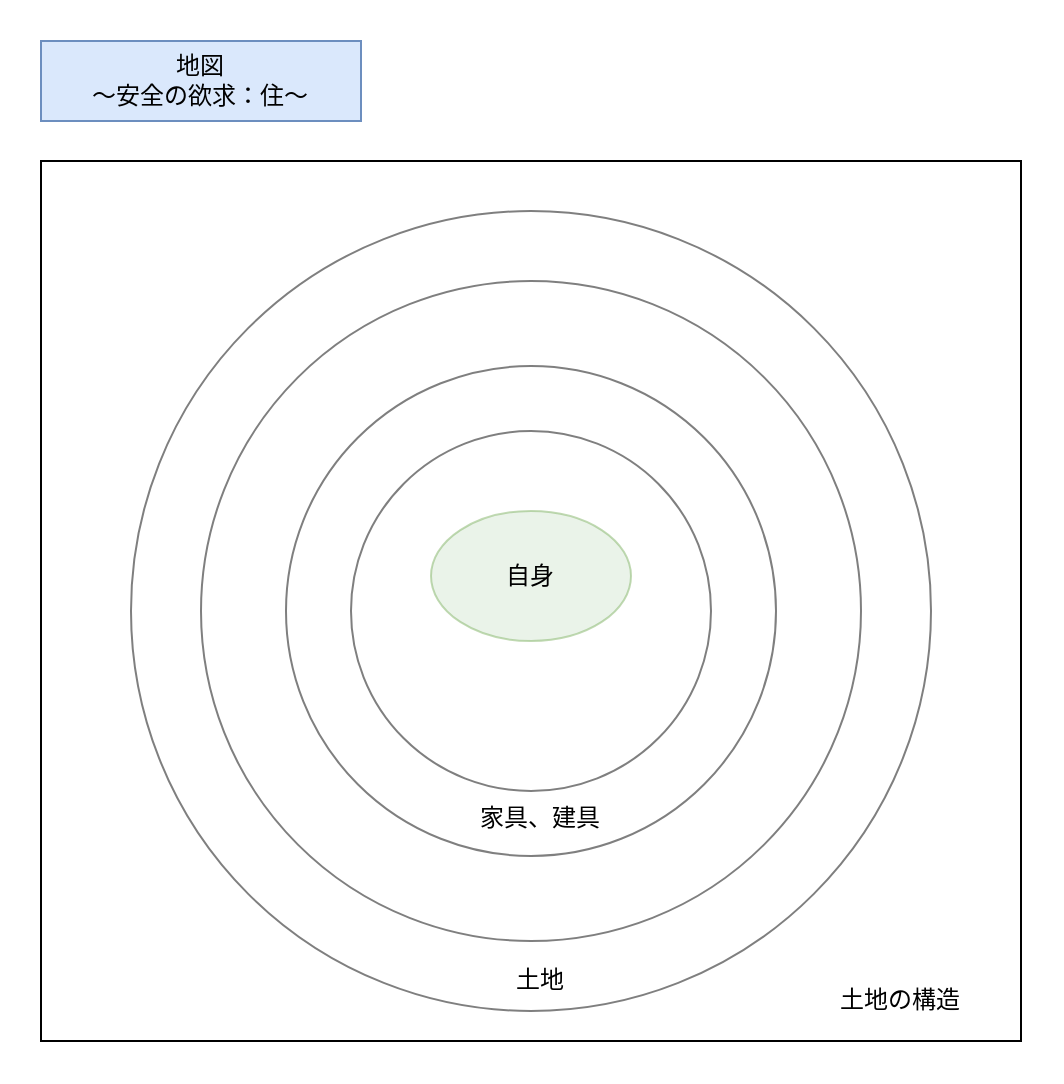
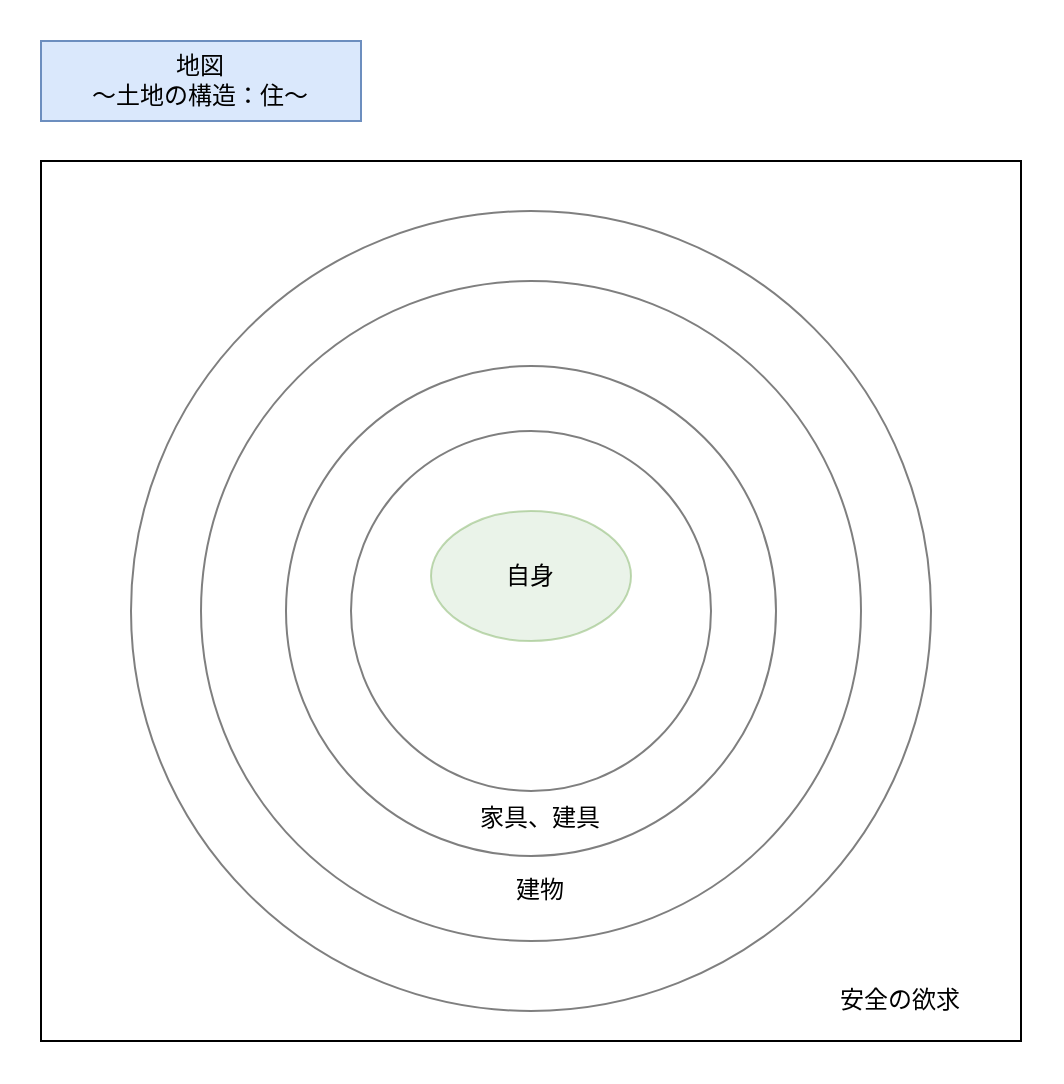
(201, 81) -> (201, 81)
none -> (541, 891)
(541, 981) -> none
(901, 1001) -> (901, 1001)
